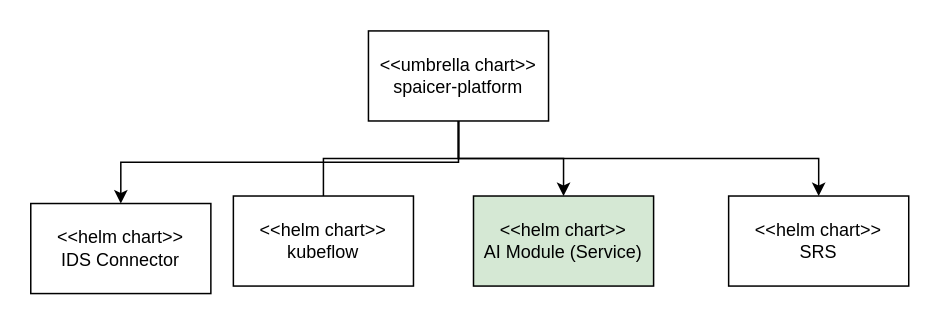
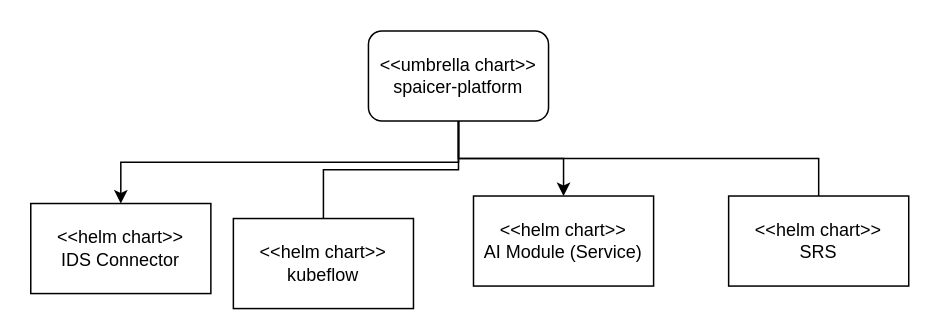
(458, 76) -> (458, 76)
(818, 184) -> (818, 189)
(323, 241) -> (323, 263)
(563, 241) -> (563, 241)
